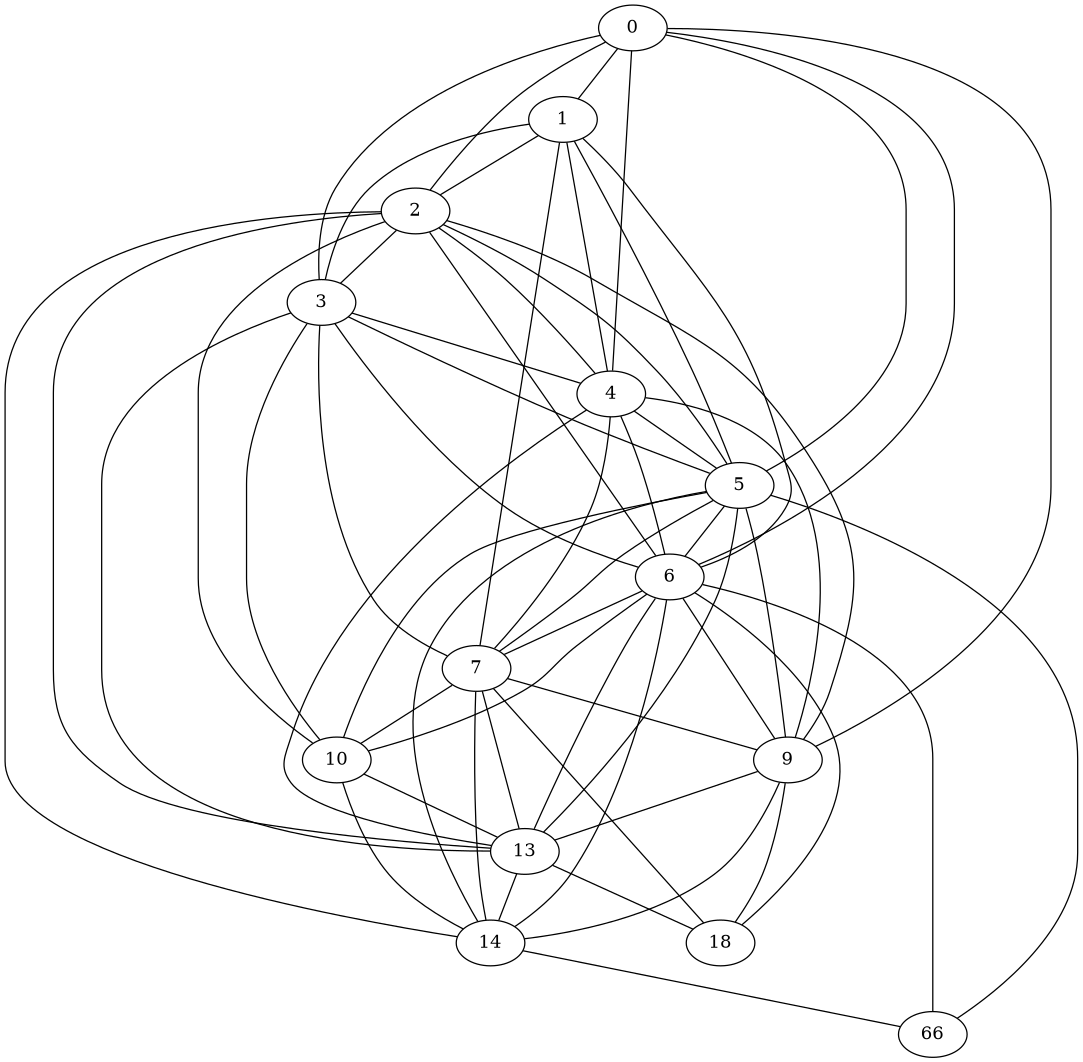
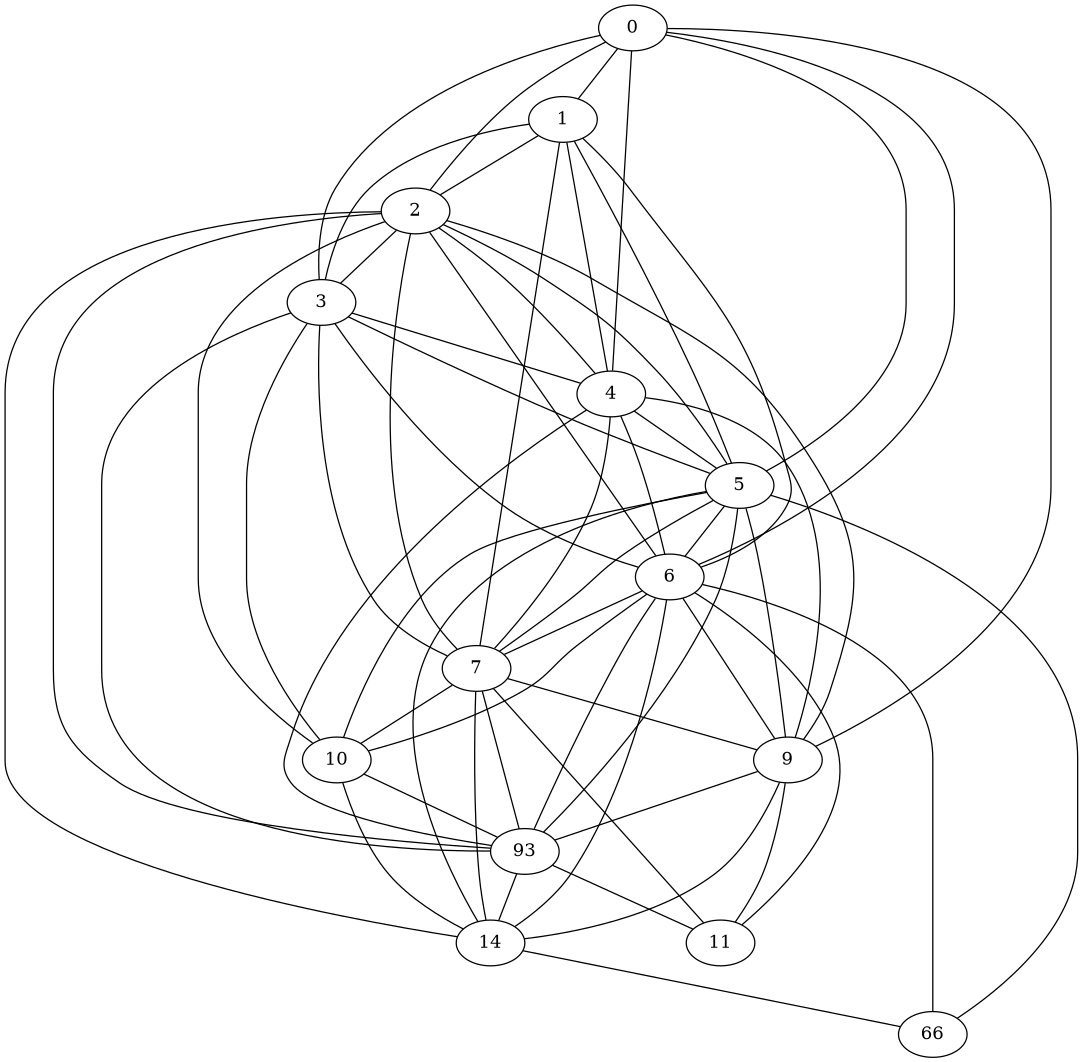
none -> (391, 449)
(525, 851) -> (525, 851)
(721, 943) -> (721, 943)
